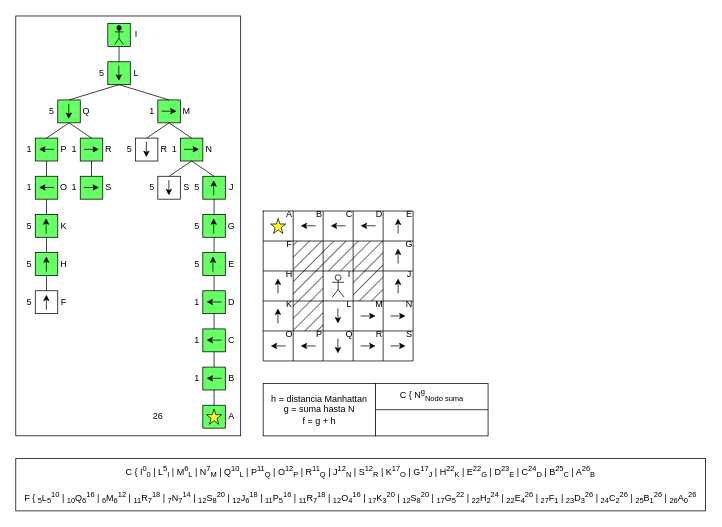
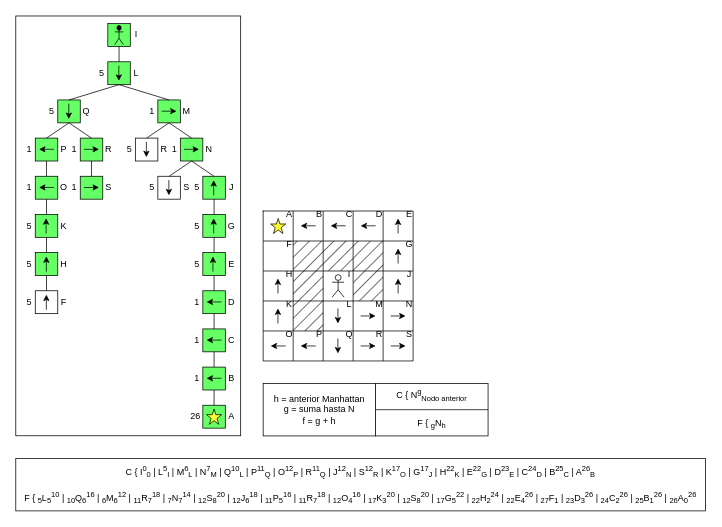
(432, 396) -> (432, 396)
(319, 410) -> (319, 410)
(158, 417) -> (195, 417)
none -> (432, 424)
